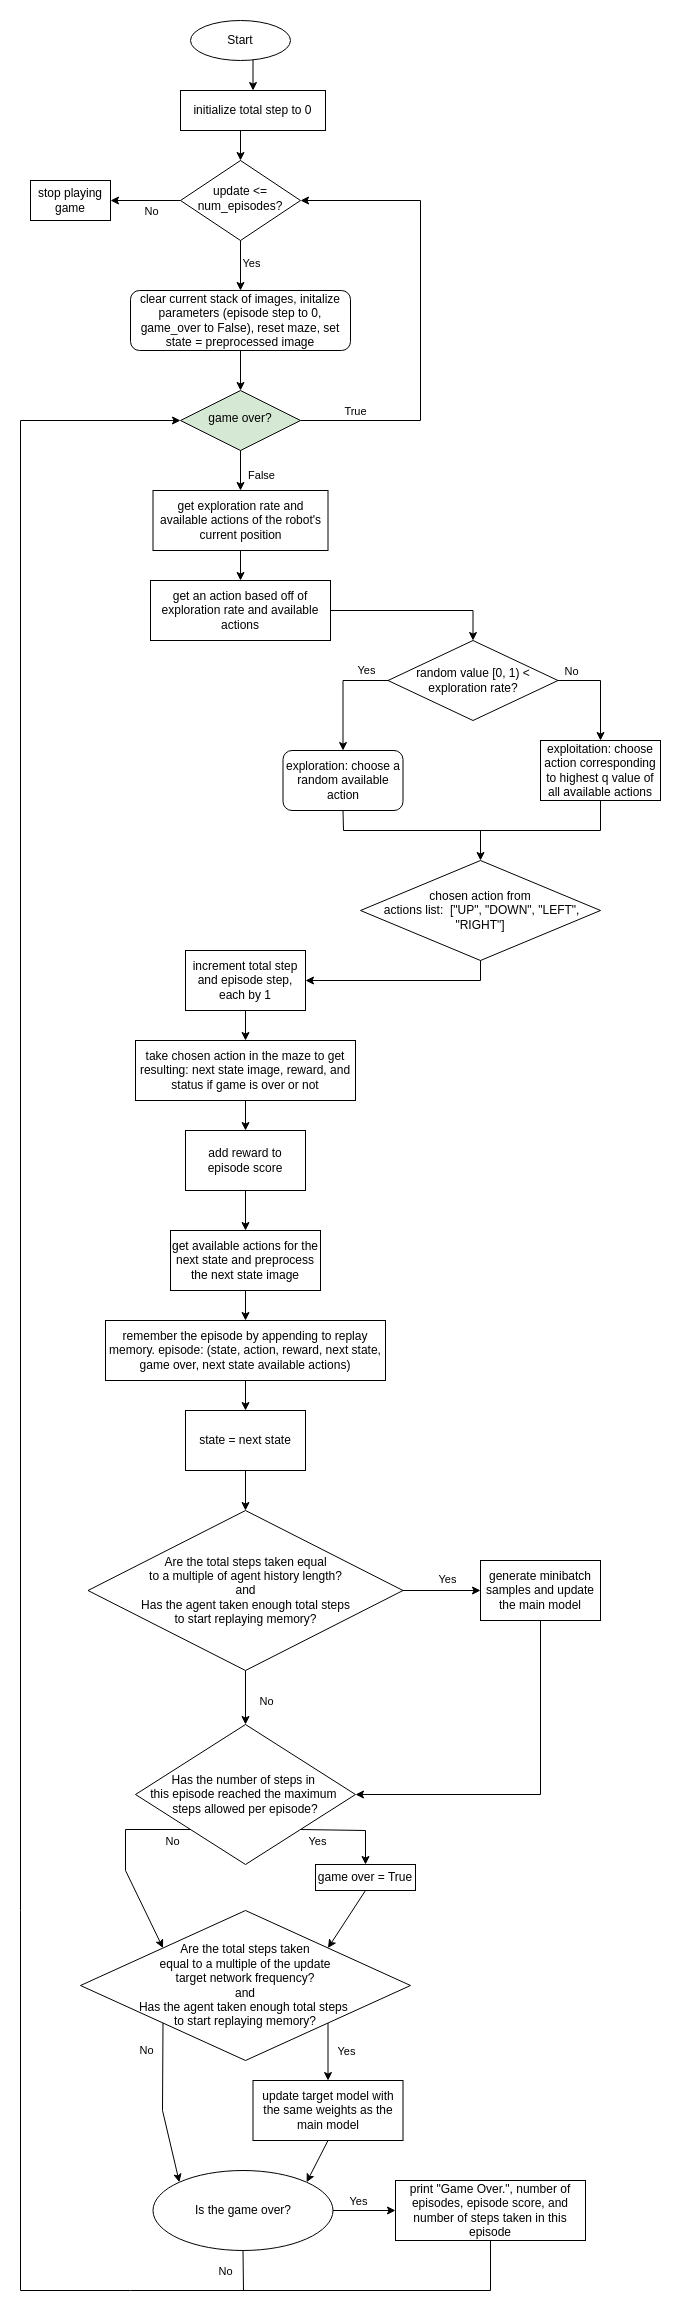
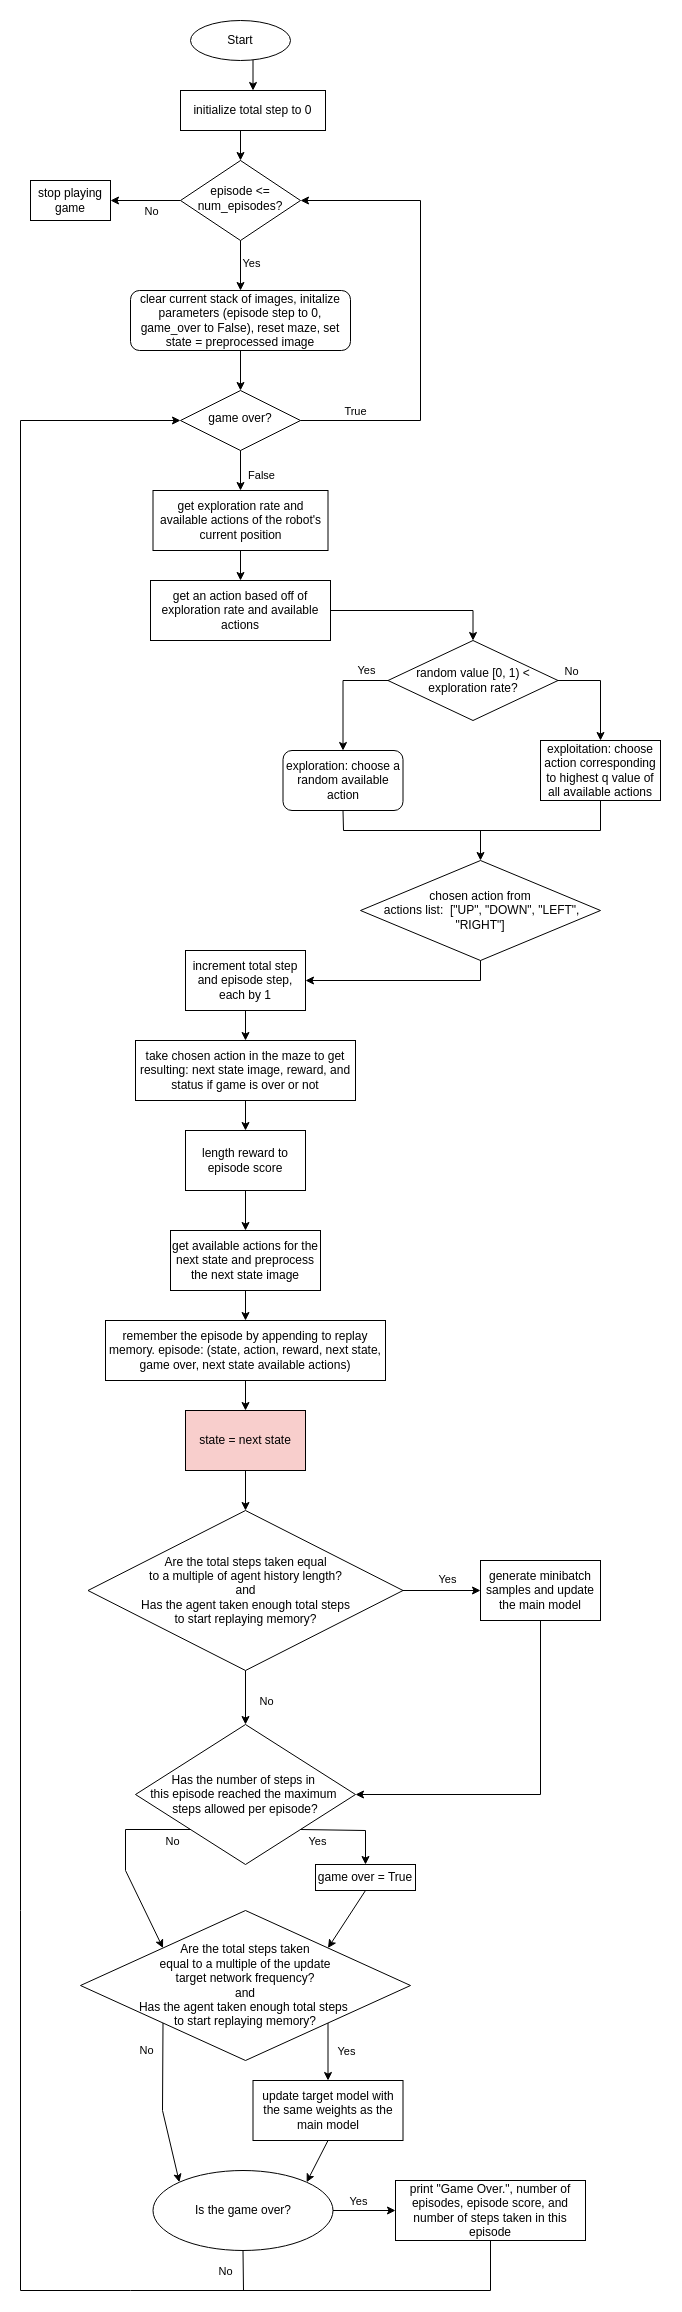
(241, 199) -> (241, 199)
(241, 421) -> (241, 421)
(246, 1161) -> (246, 1161)
(246, 1441) -> (246, 1441)
